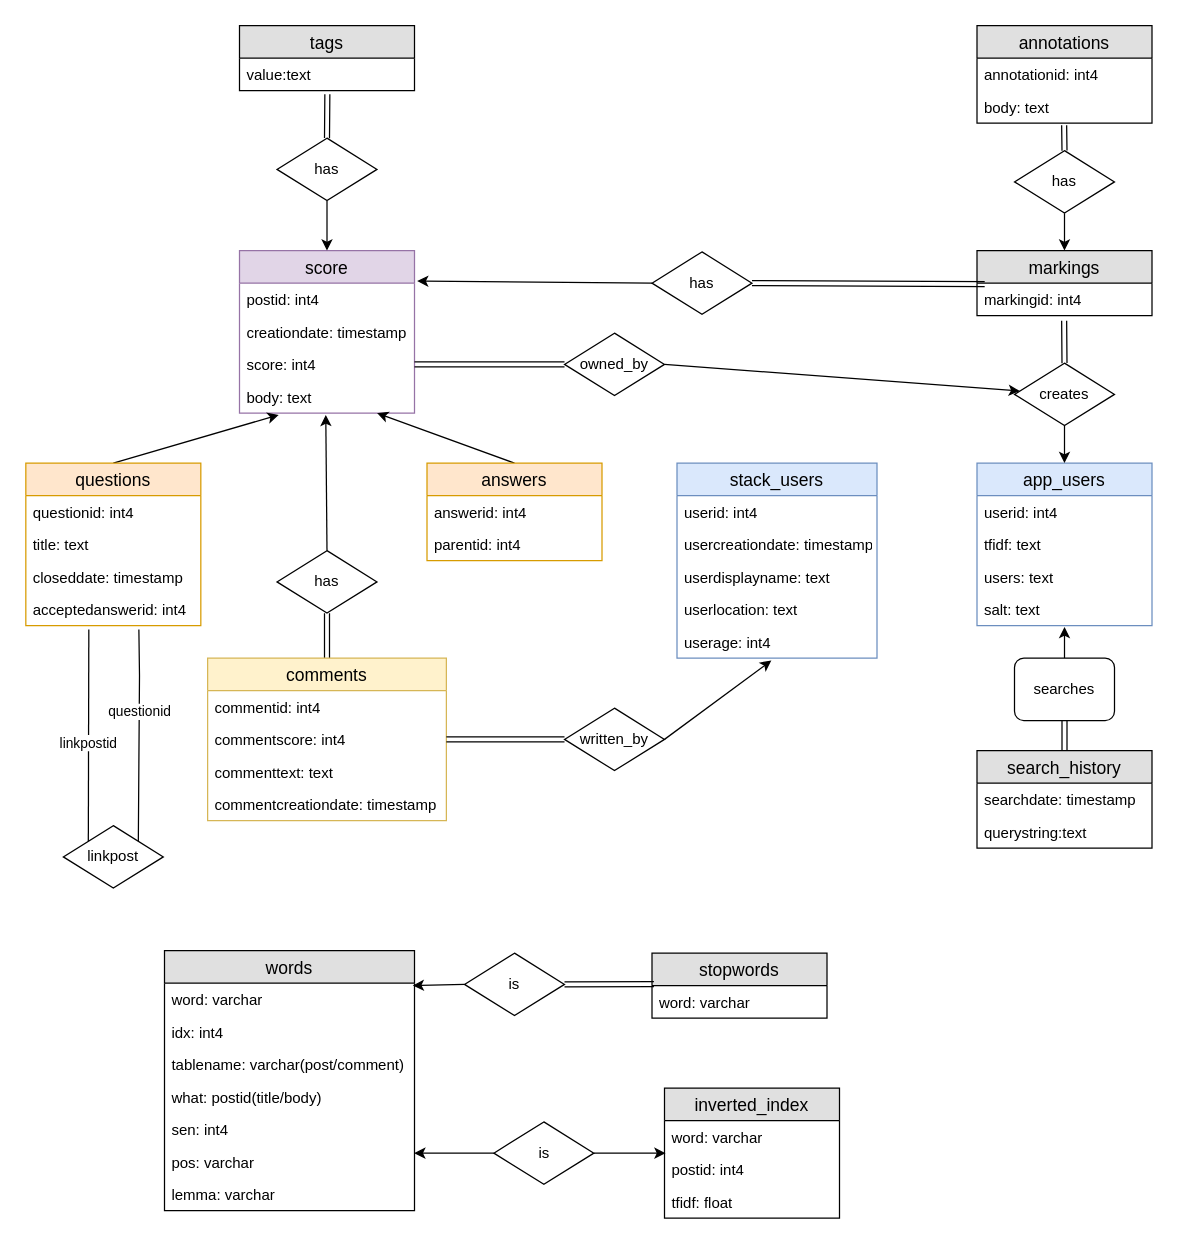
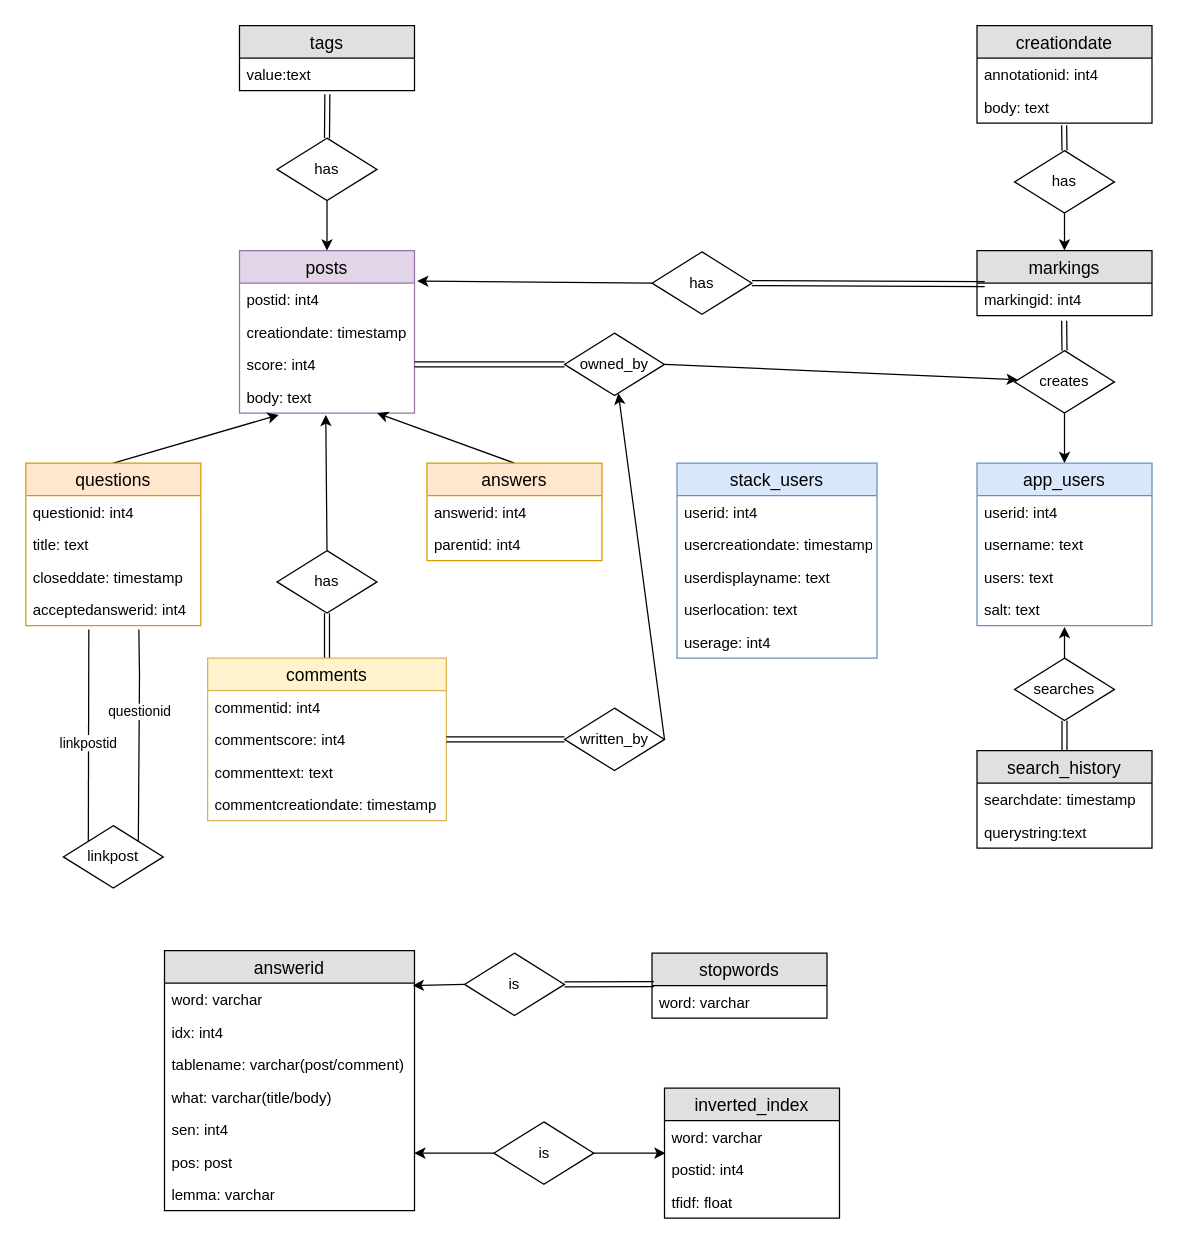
(1064, 43) -> (1064, 43)
(326, 268) -> (326, 268)
(1064, 394) -> (1064, 382)
(1024, 545) -> (1039, 545)
(1064, 689) -> (1064, 689)
(715, 702) -> (642, 571)
(289, 968) -> (289, 968)
(262, 1098) -> (268, 1098)
(218, 1163) -> (205, 1163)
